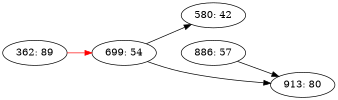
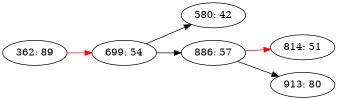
none -> (303, 47)
(205, 76) -> (165, 53)
